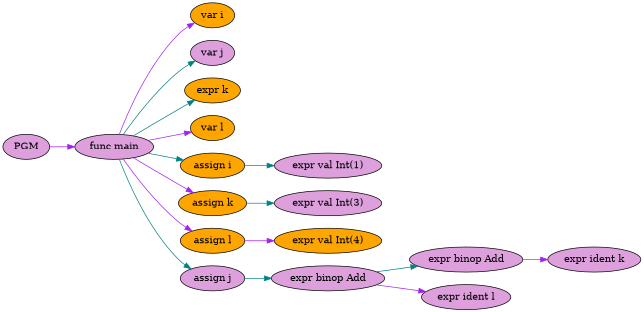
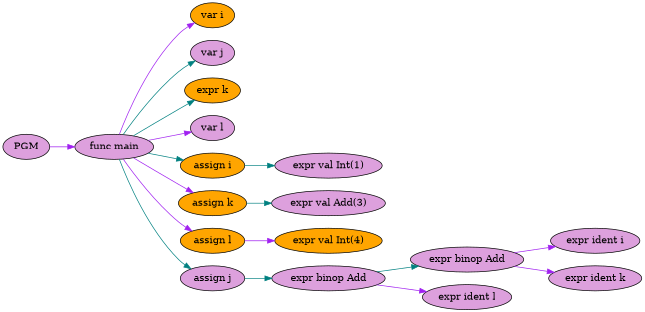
(213, 128) -> (213, 128)
(328, 203) -> (328, 203)
none -> (595, 241)
